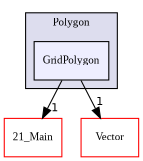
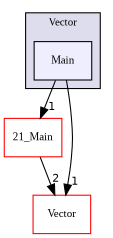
(71, 23) -> (63, 23)
(71, 61) -> (63, 61)
none -> (46, 171)
